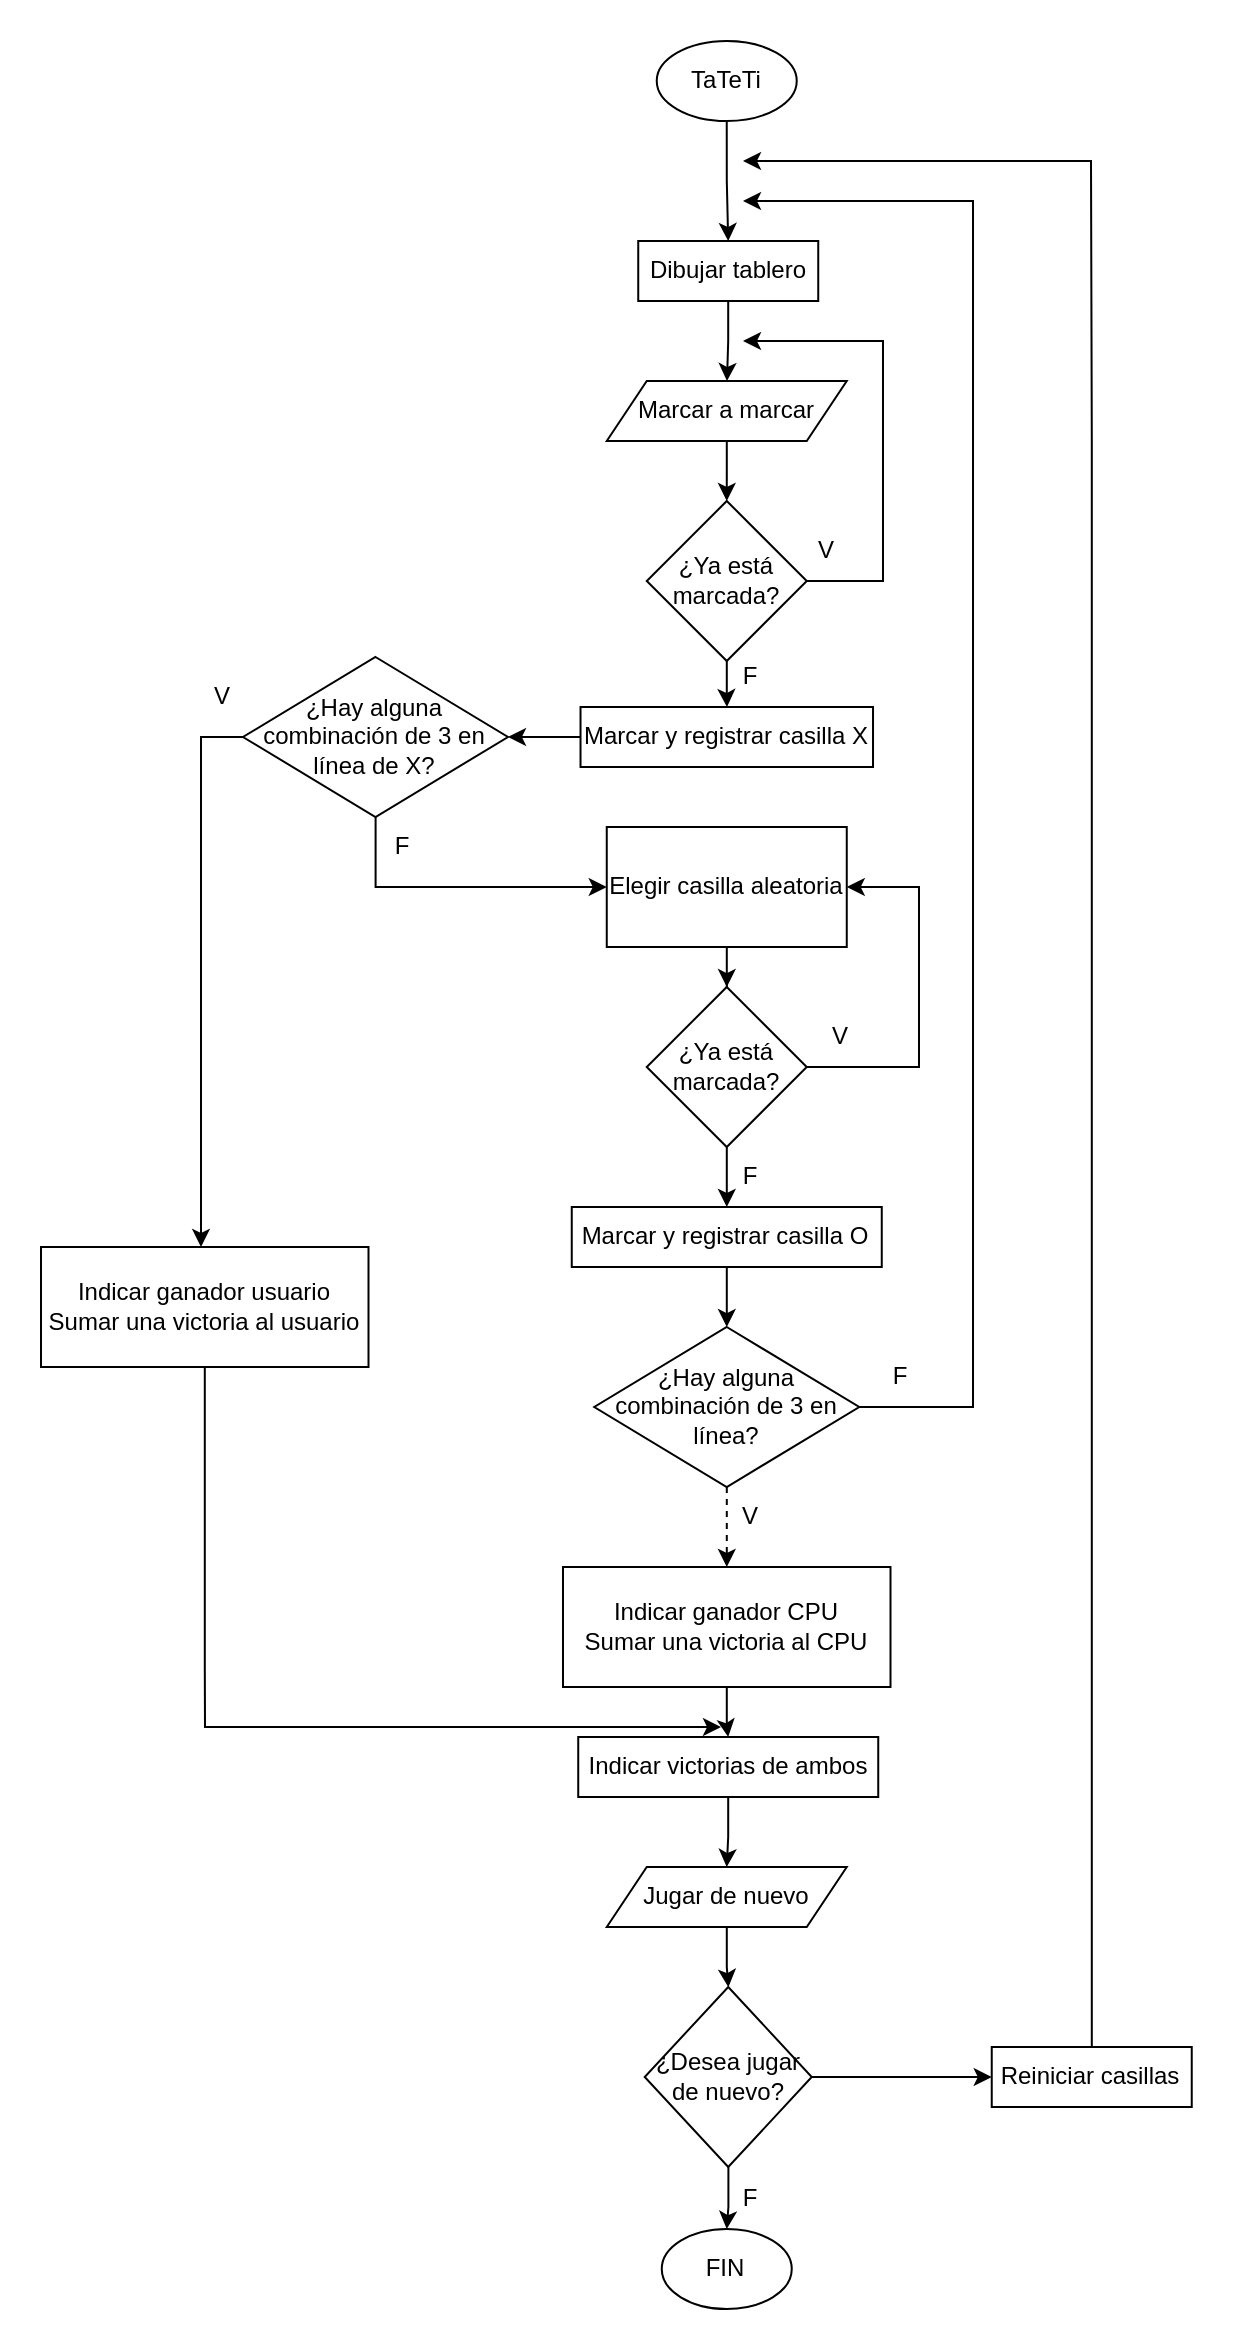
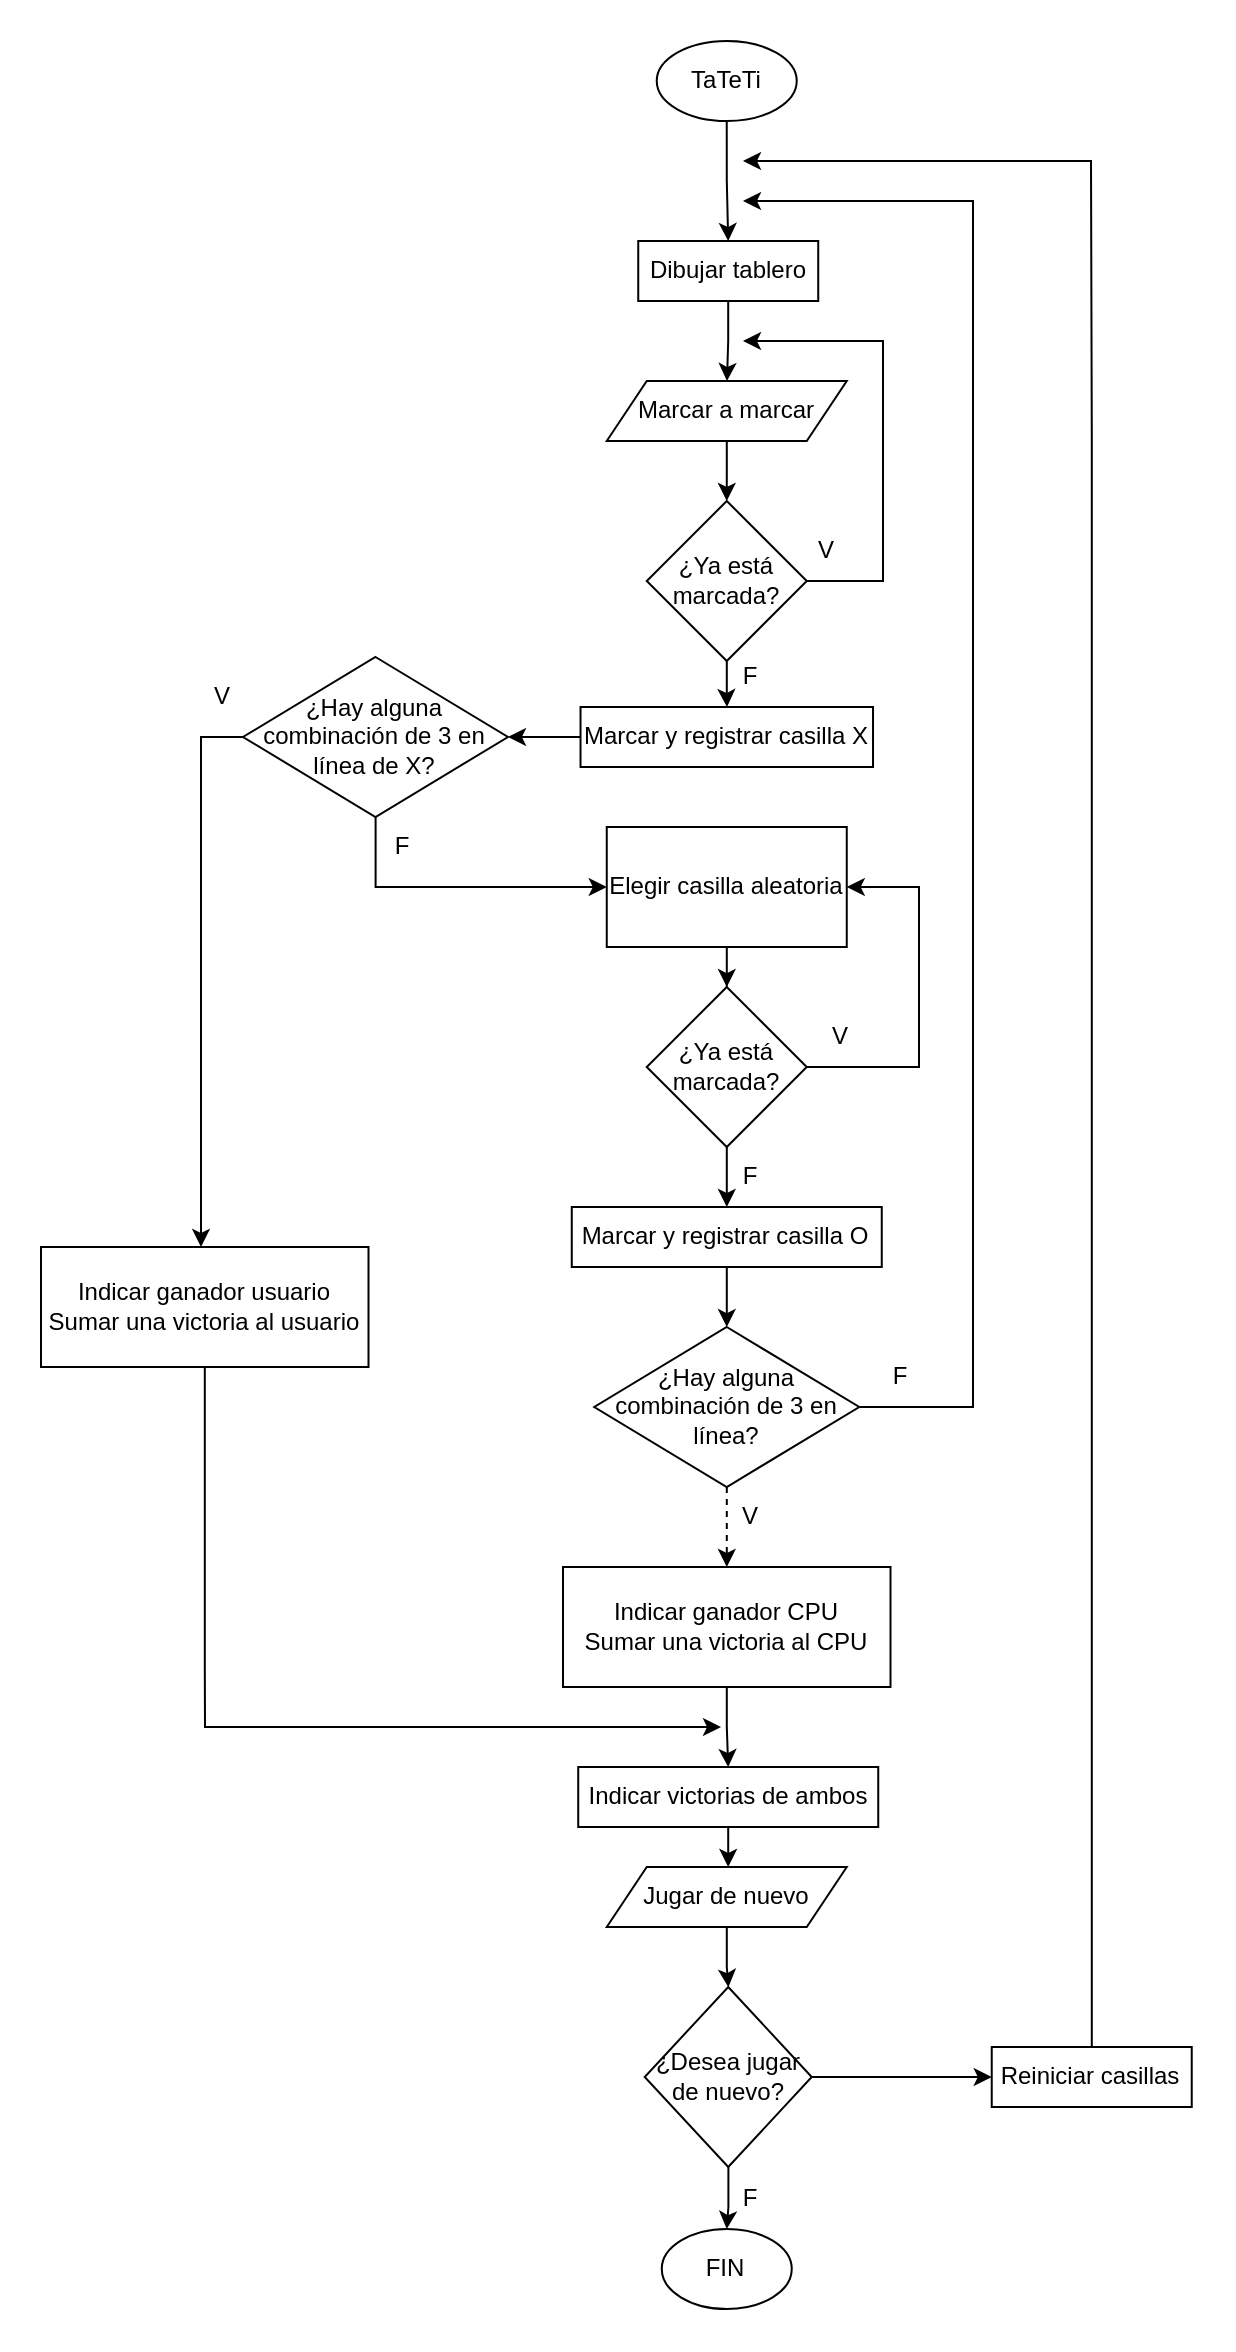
(728, 1767) -> (728, 1797)
